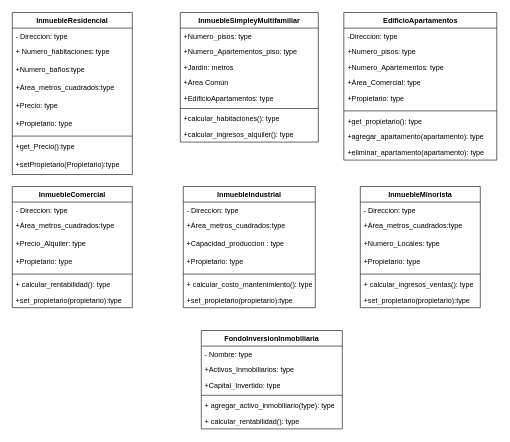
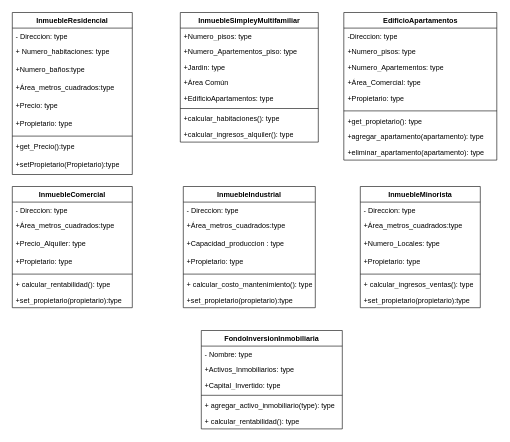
(211, 68) -> (207, 68)
